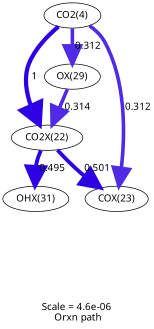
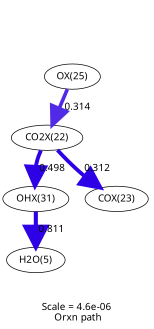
(72, 15) -> none
(72, 77) -> (72, 77)
(51, 168) -> (51, 168)
(96, 168) -> (96, 168)
none -> (36, 260)
